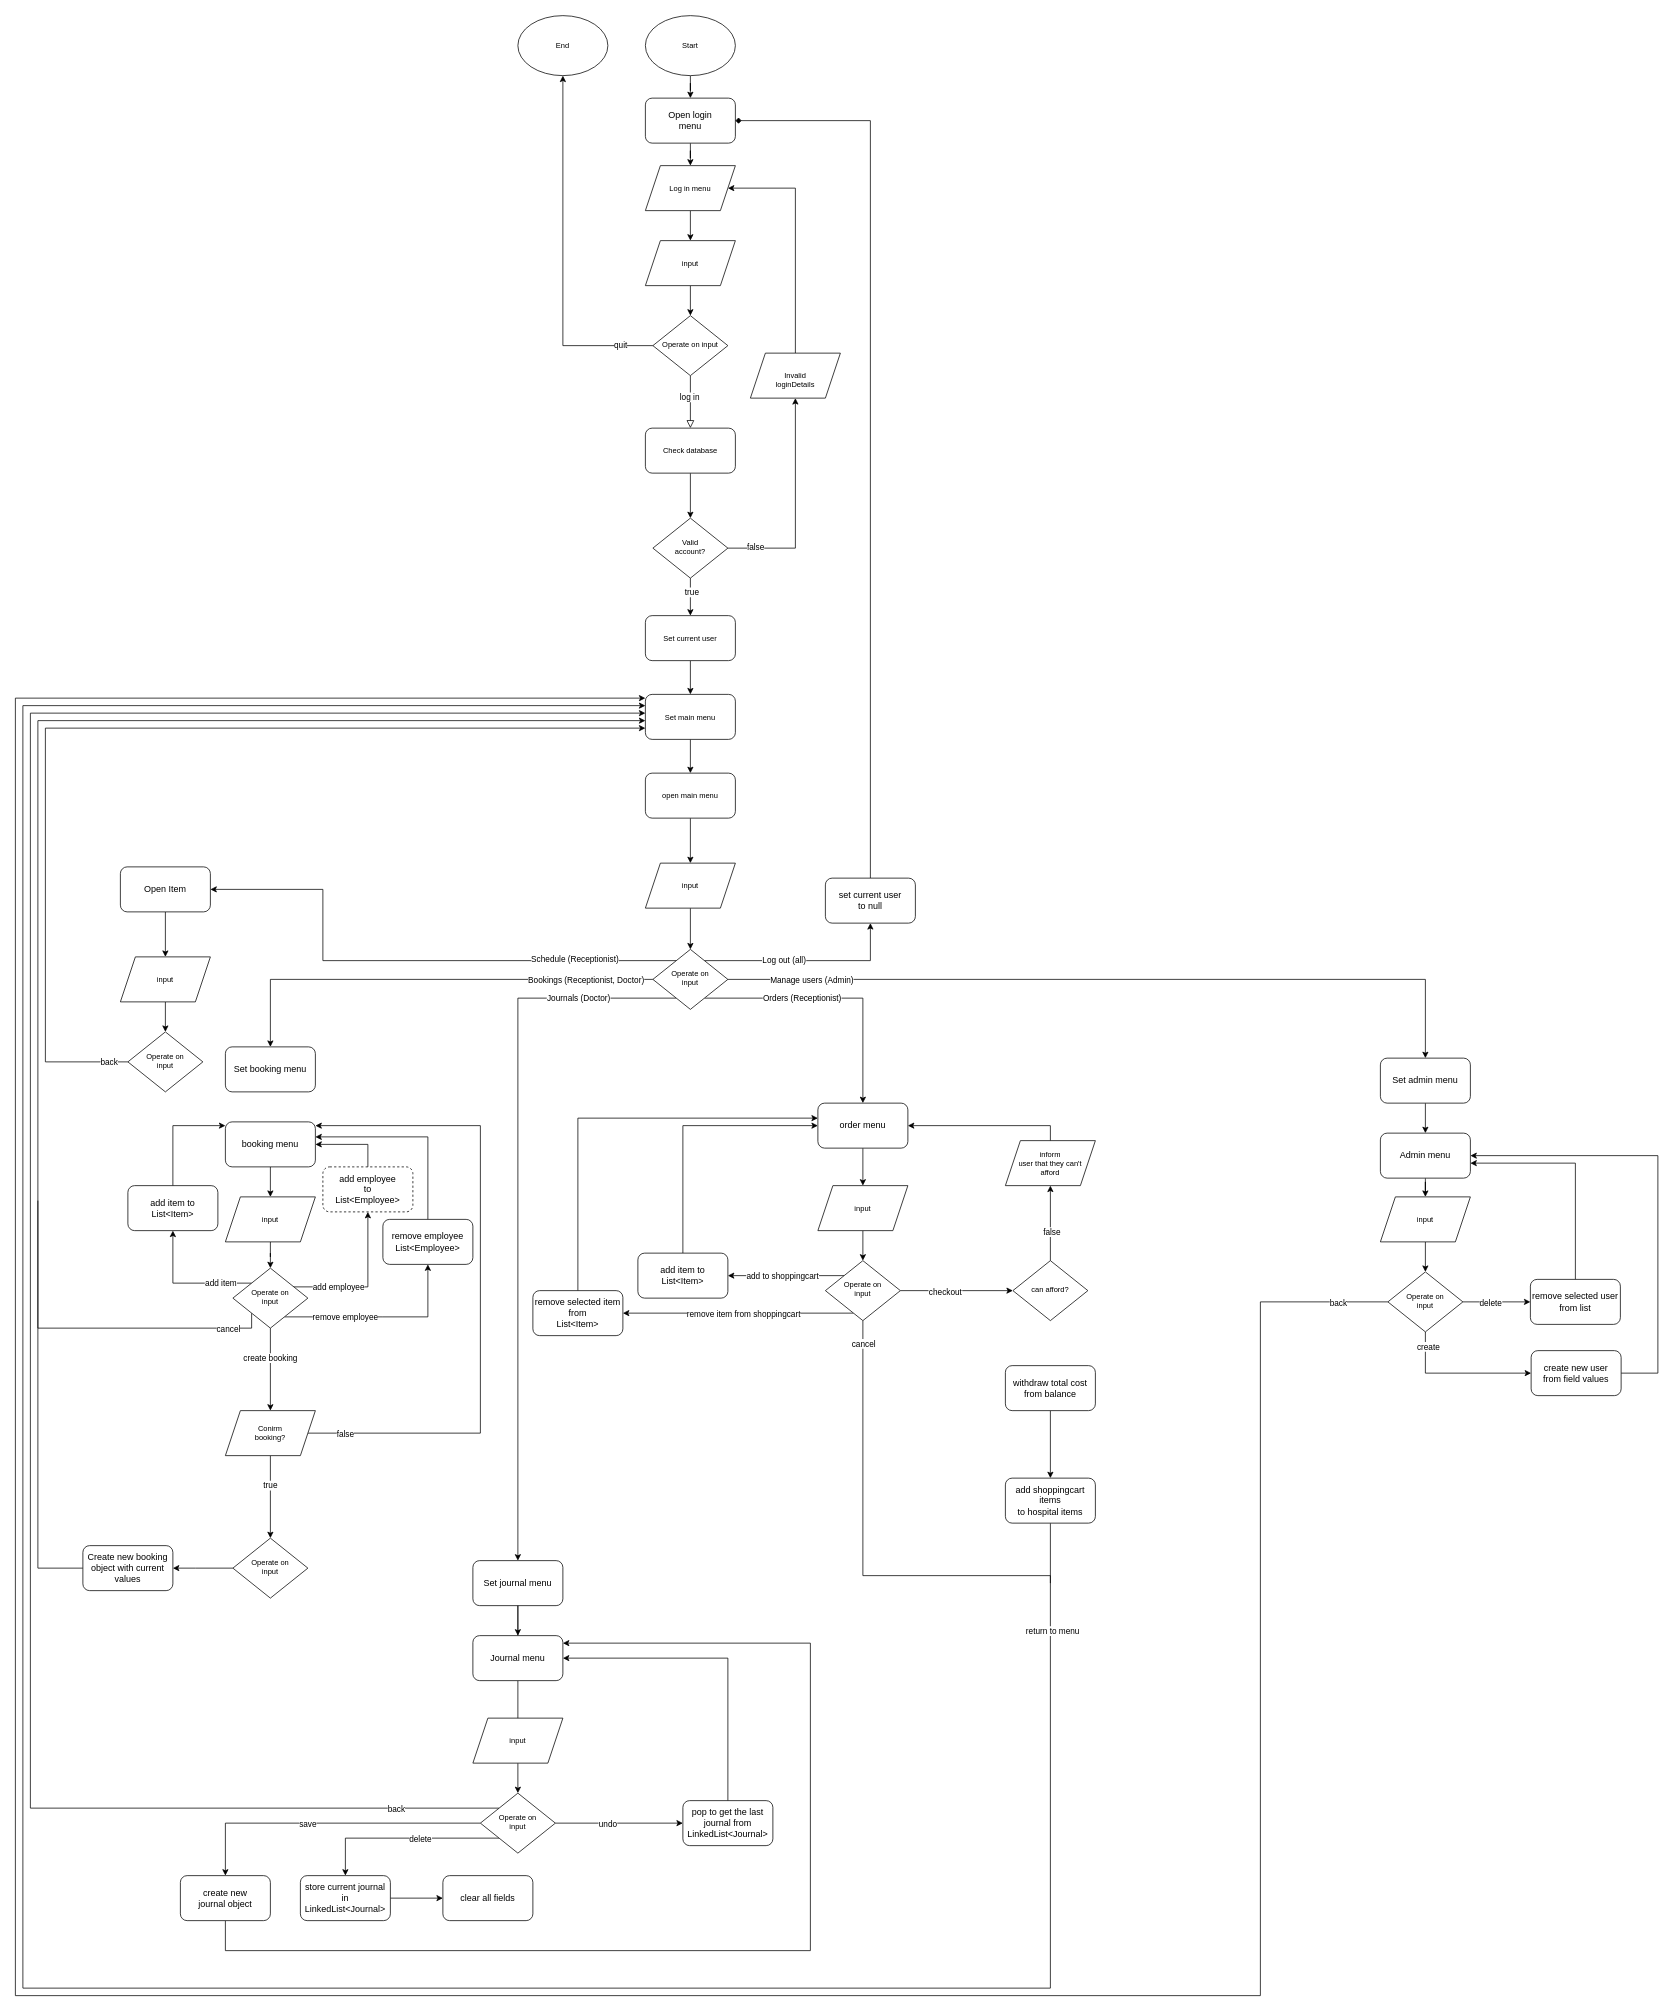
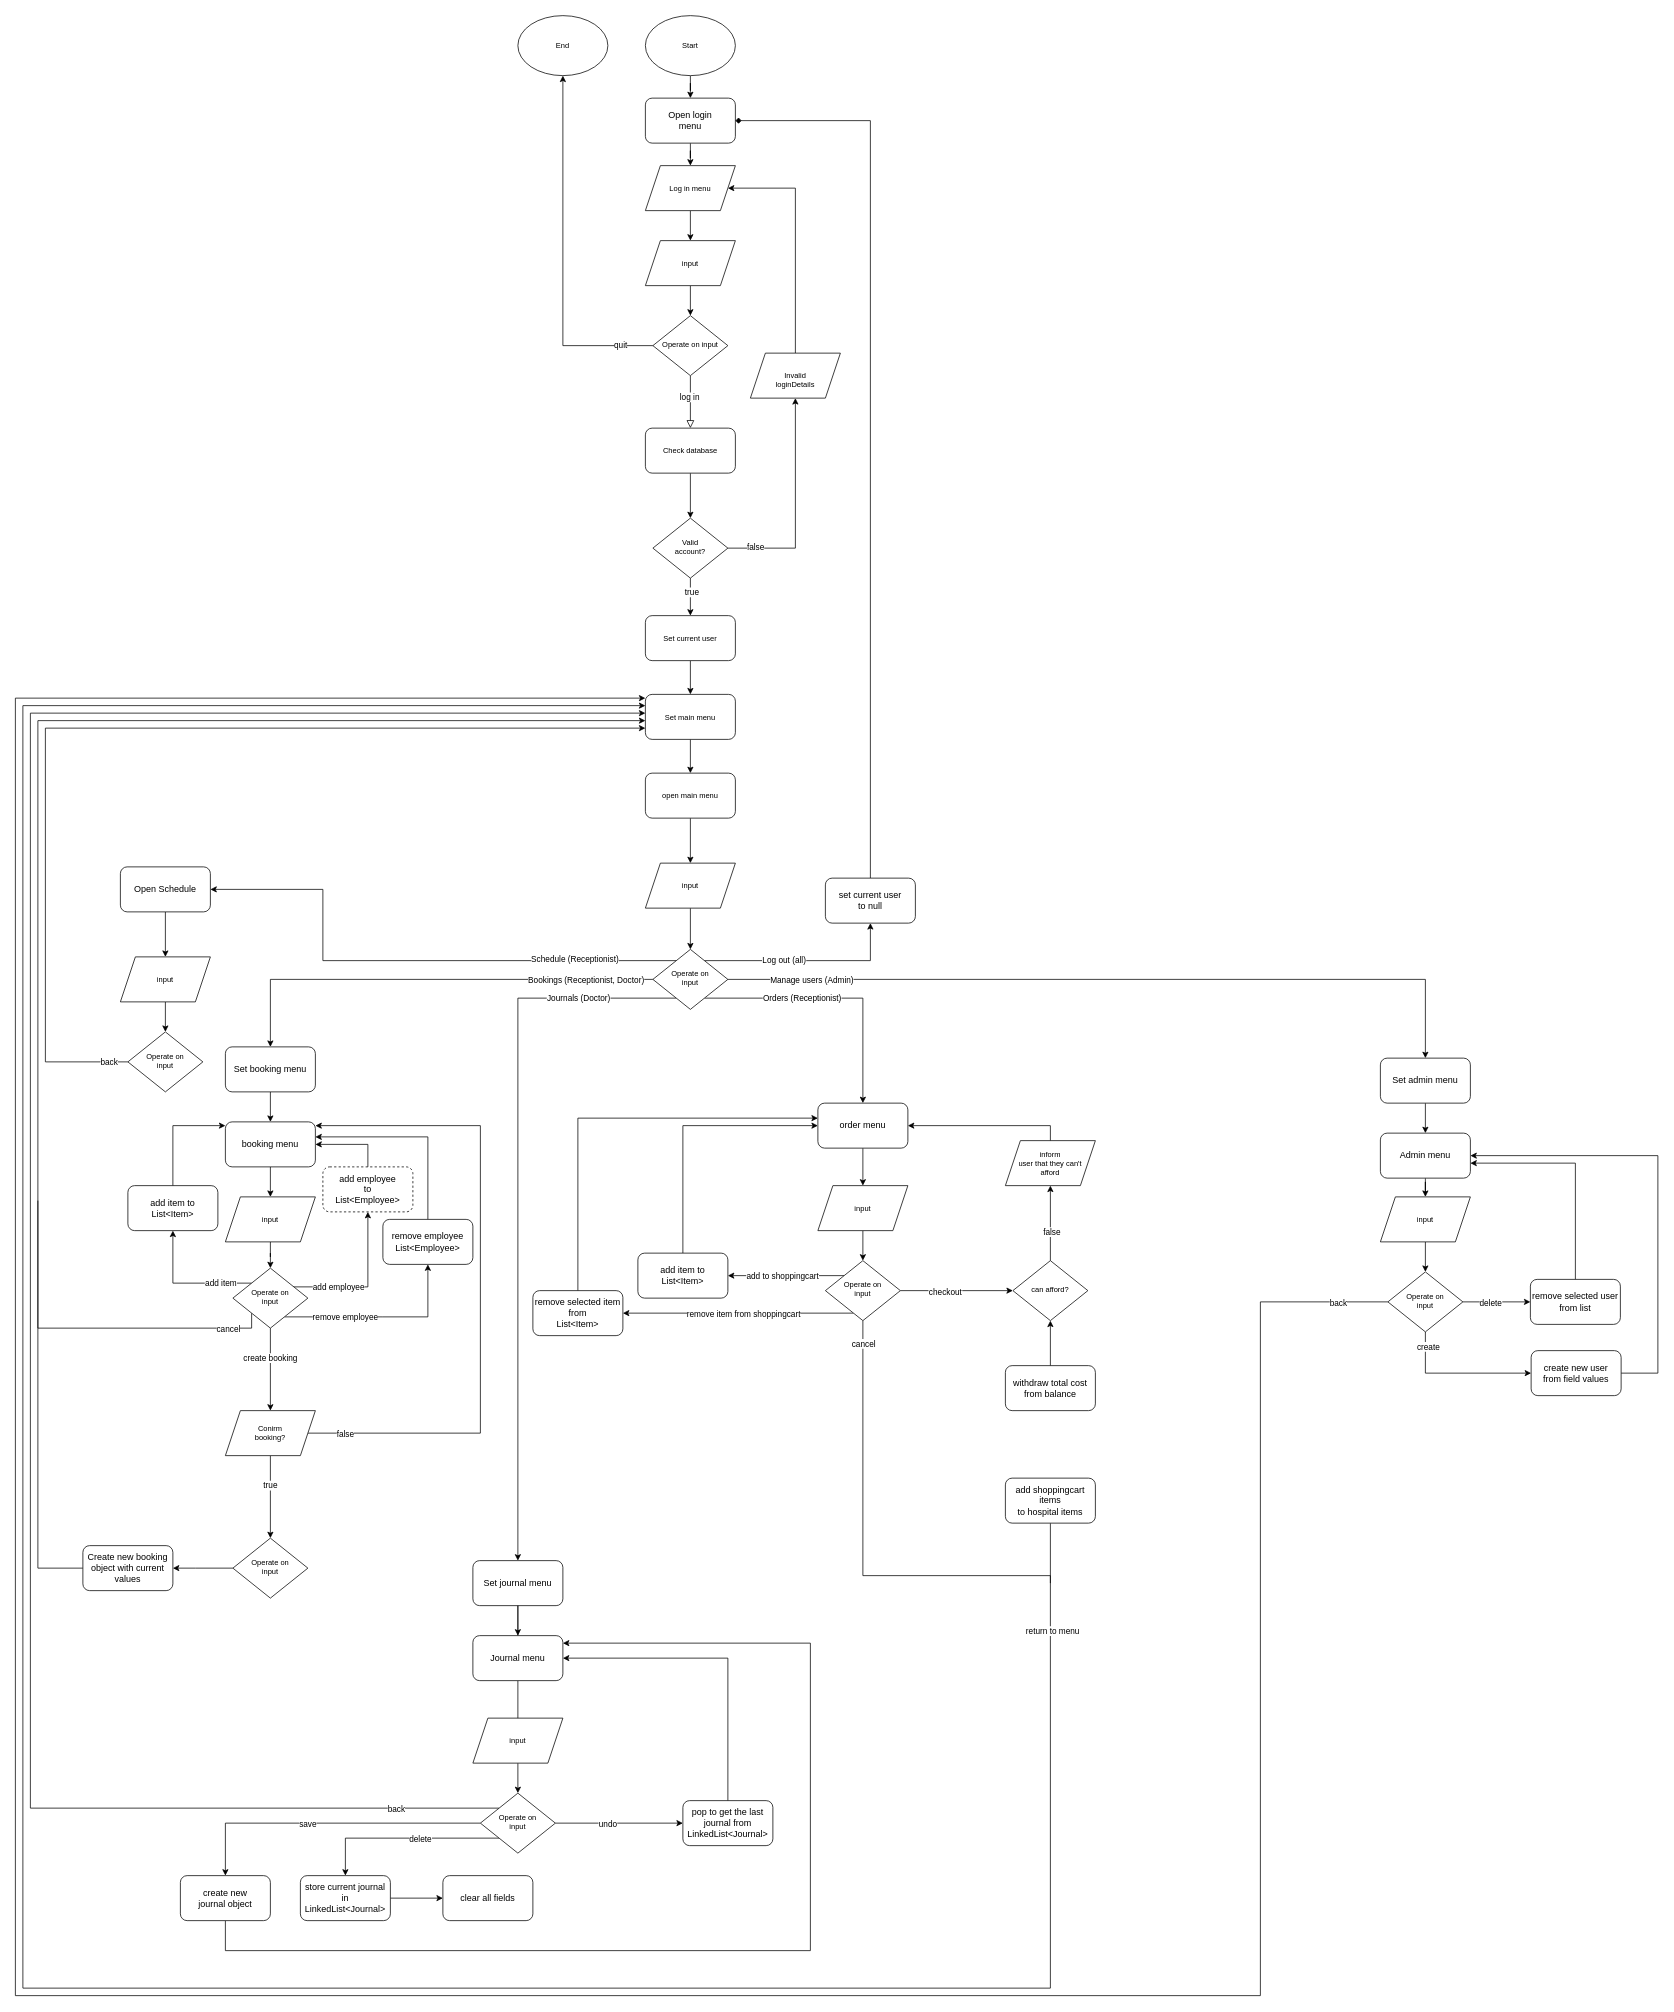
(165, 889) -> (165, 889)
none -> (270, 1104)
(1050, 1442) -> (1050, 1345)
